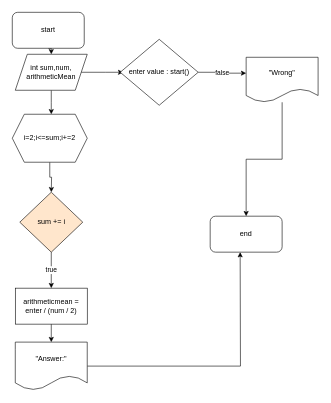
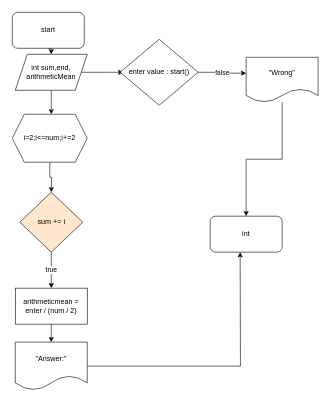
(51, 72) -> (51, 72)
(50, 138) -> (50, 138)
(246, 234) -> (246, 234)
